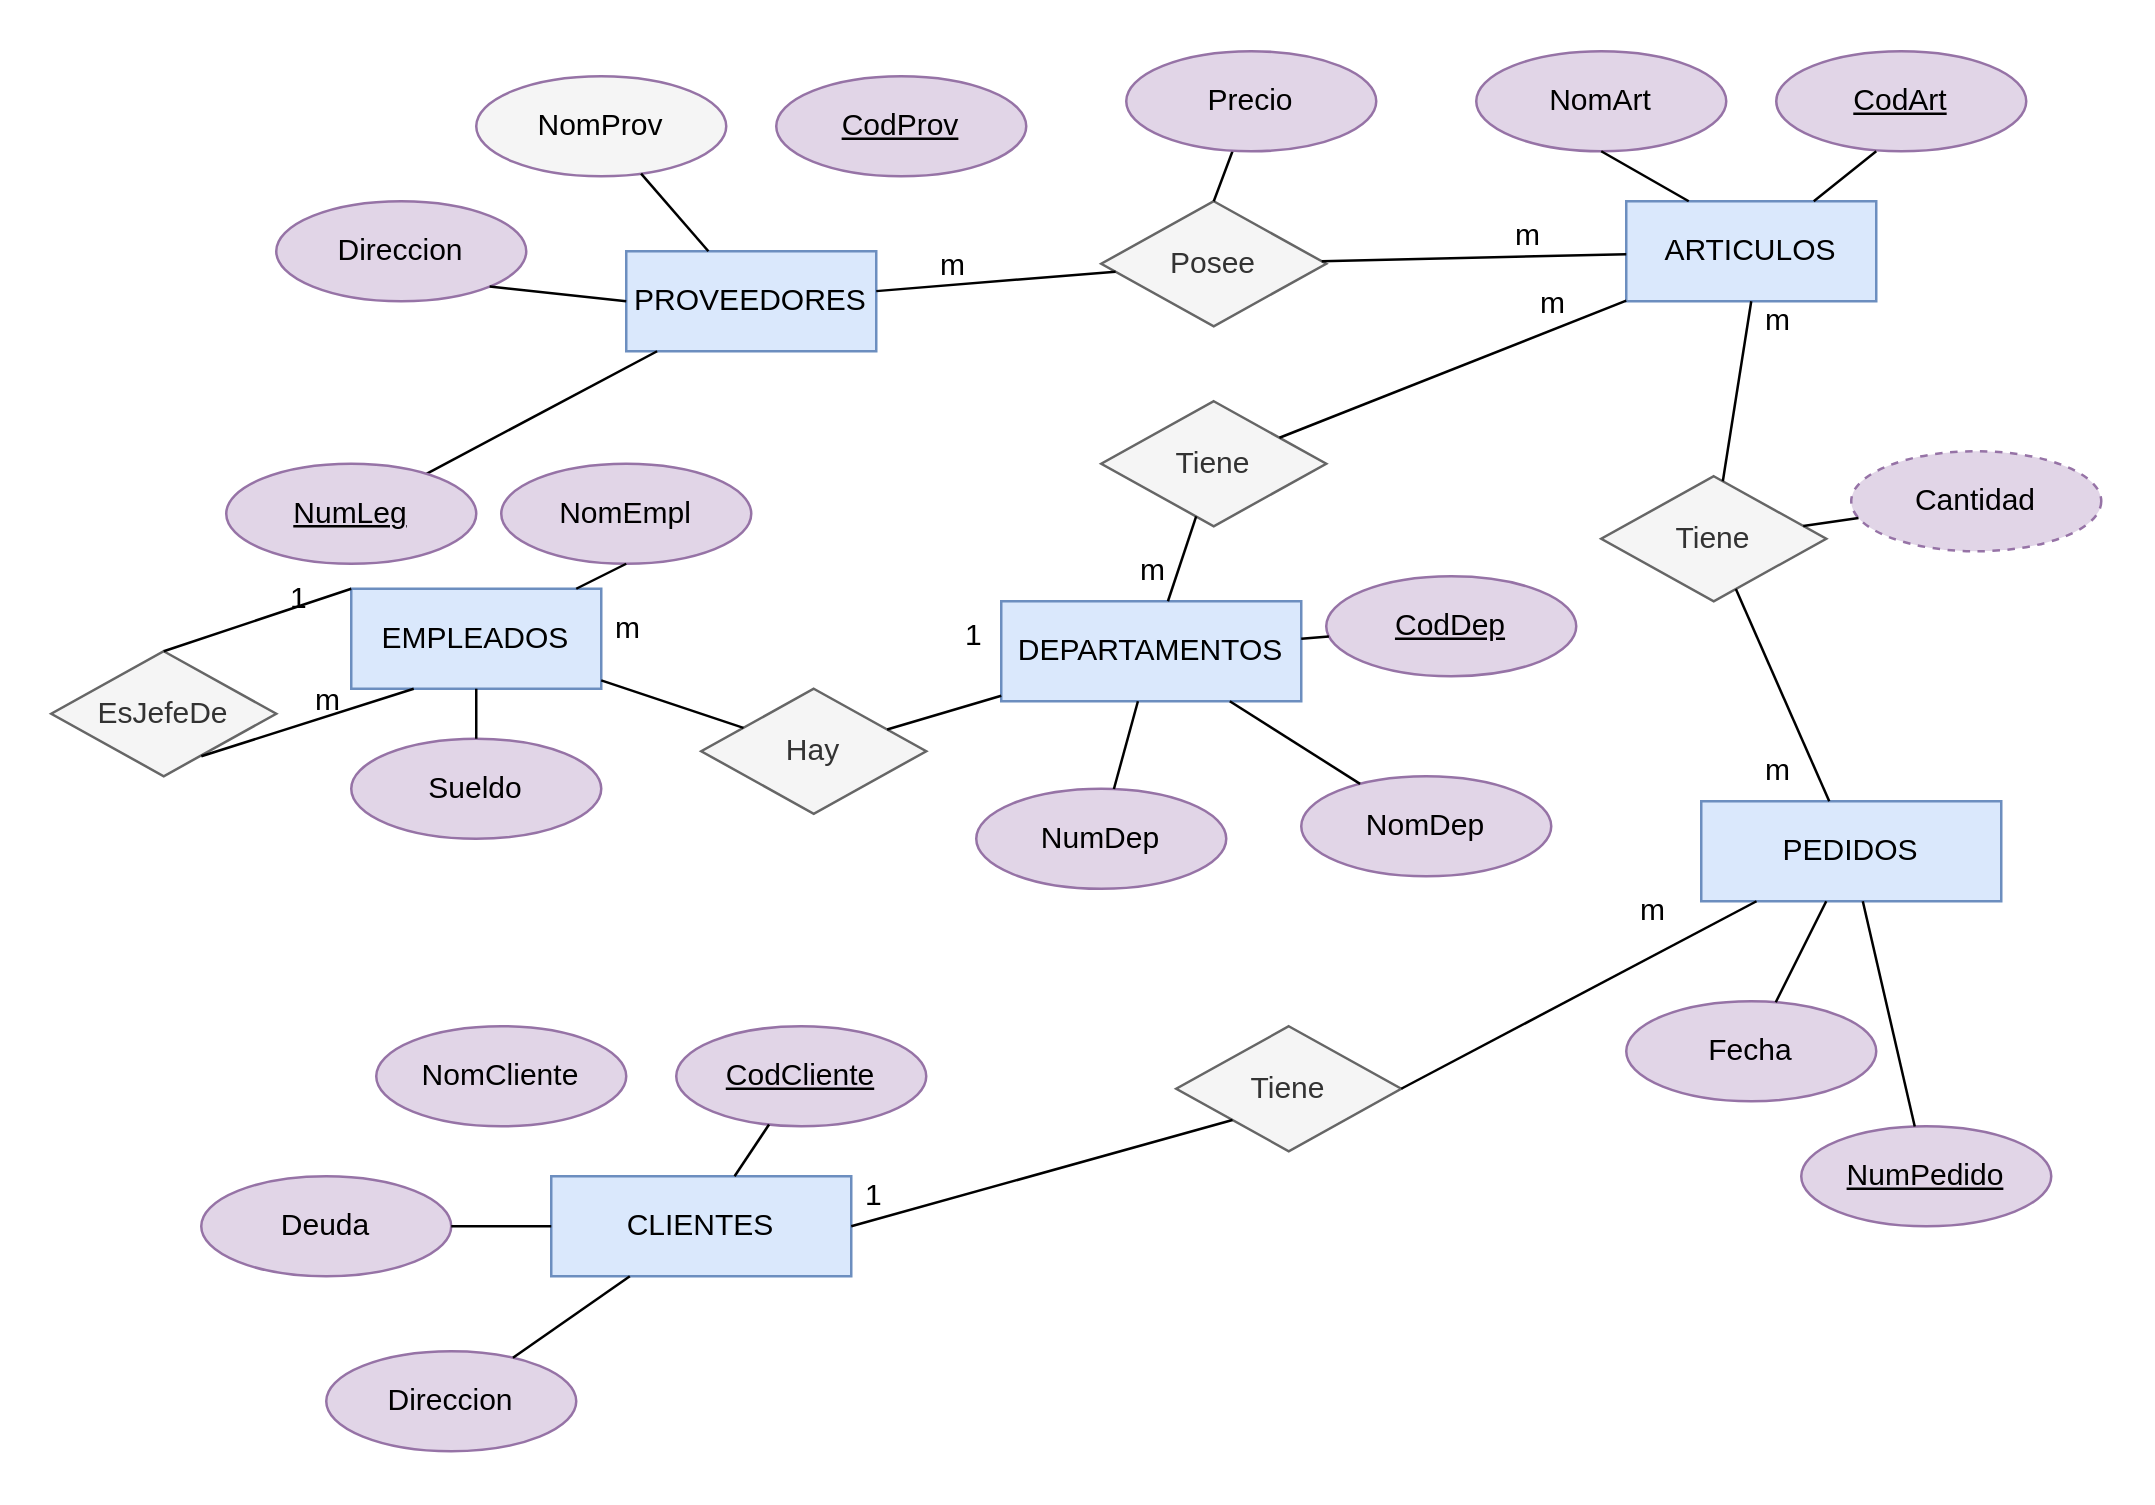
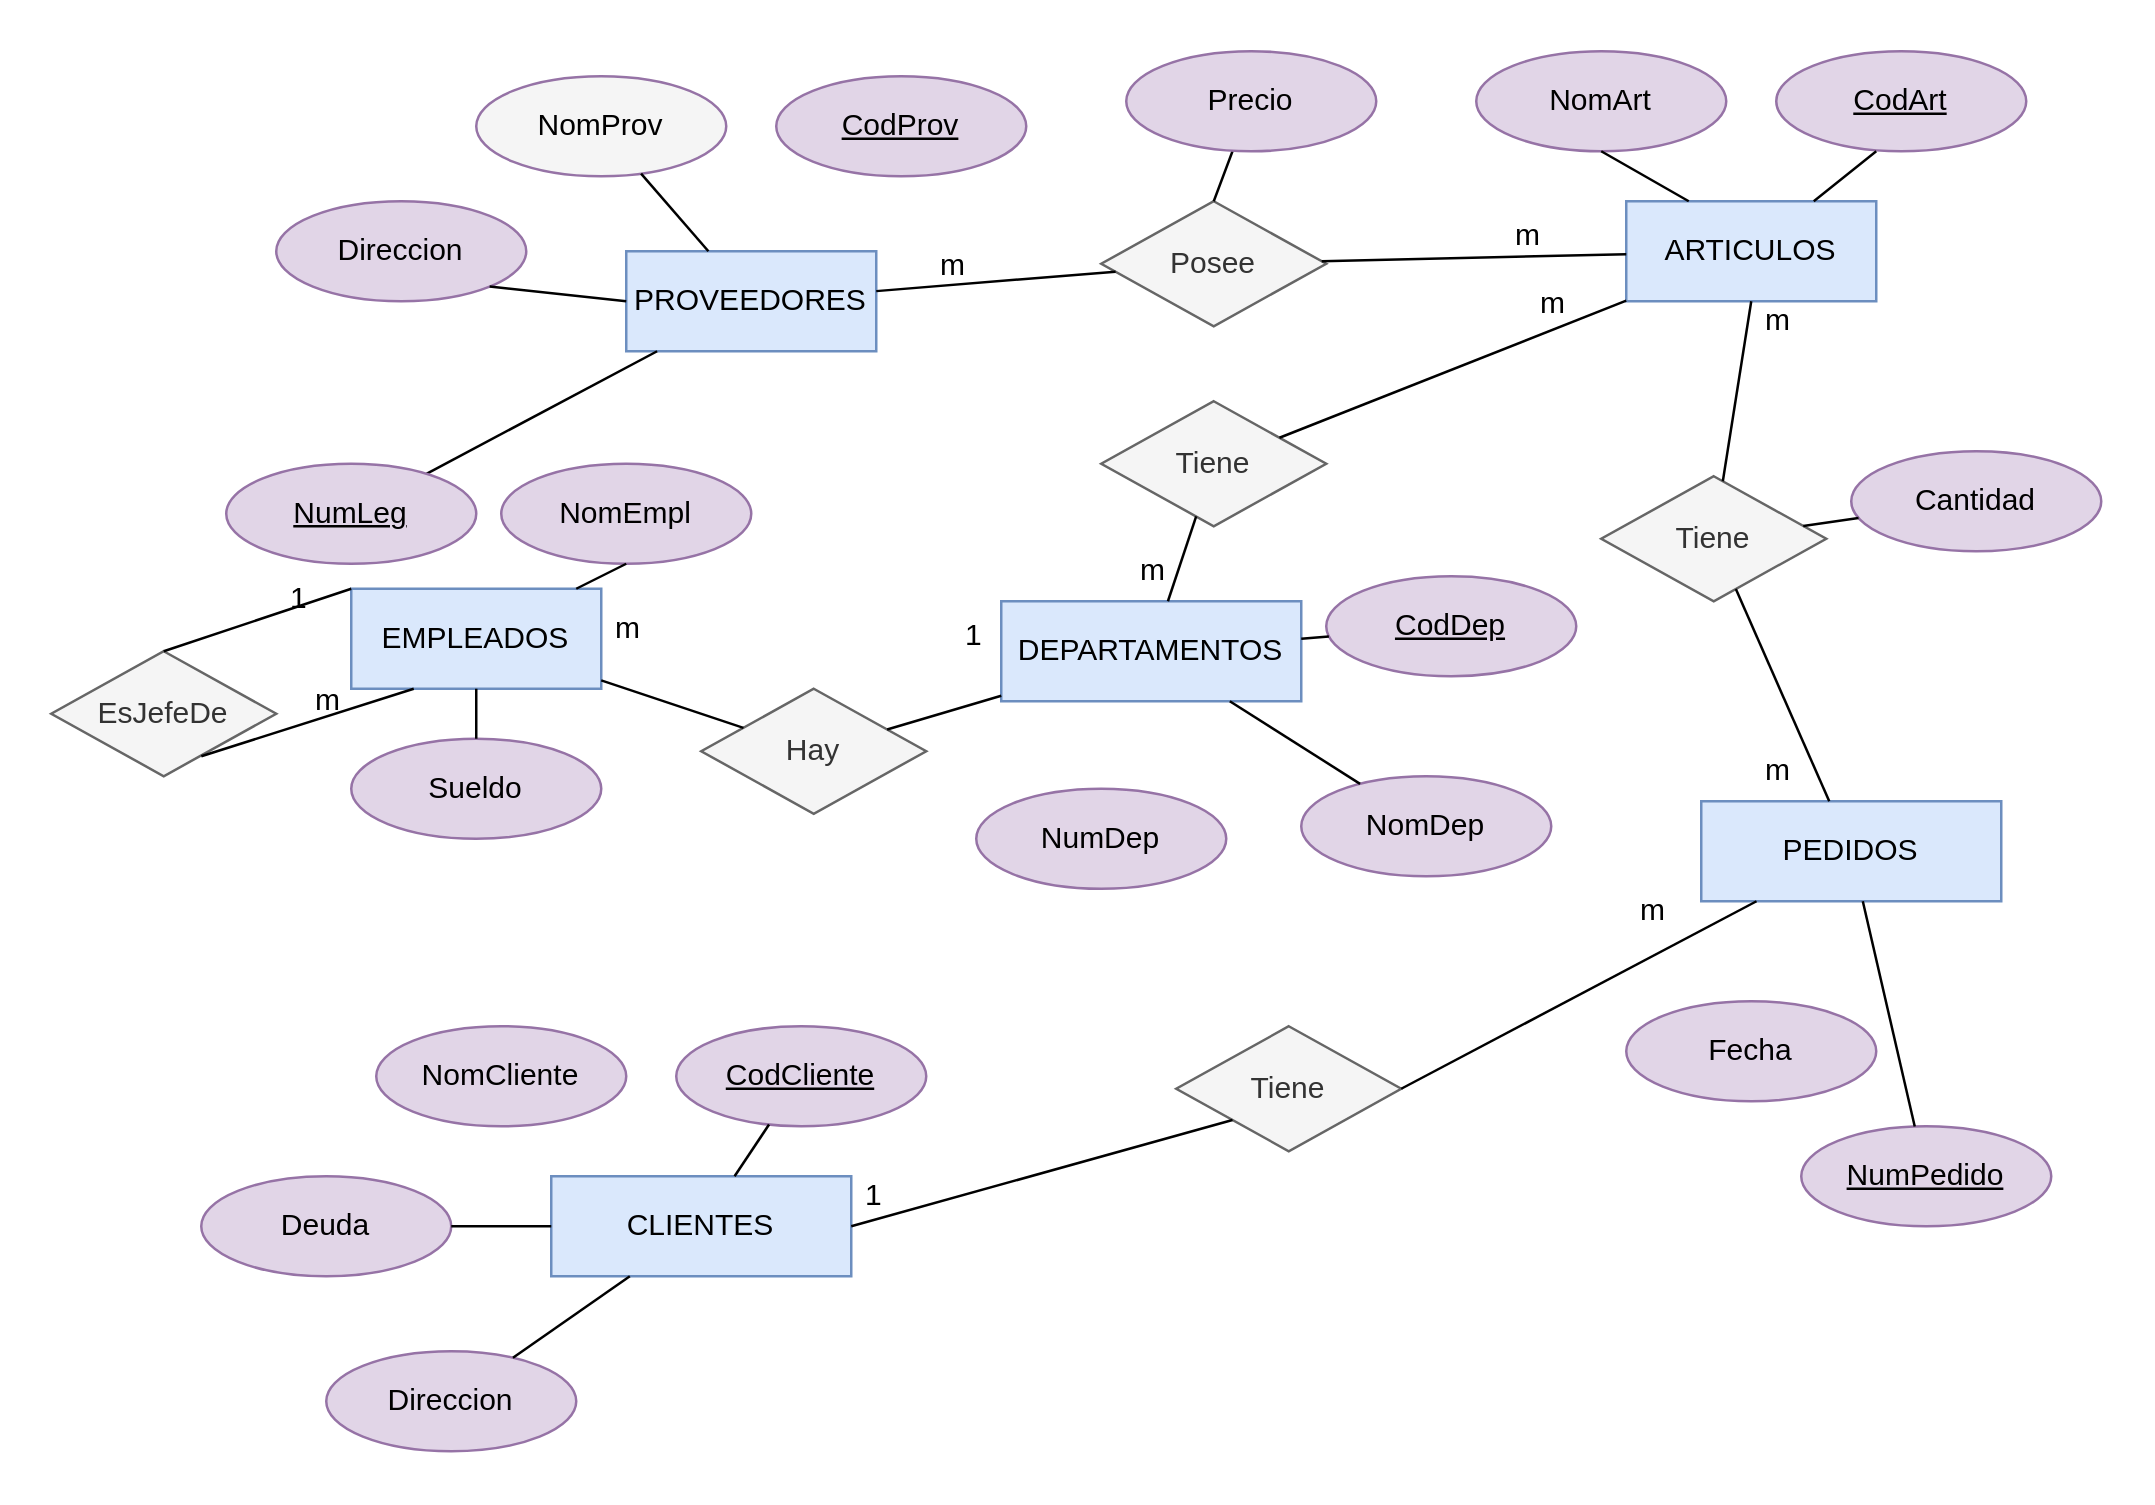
(1976, 501) -> (1976, 501)
(1126, 745) -> none
(1801, 952) -> none
